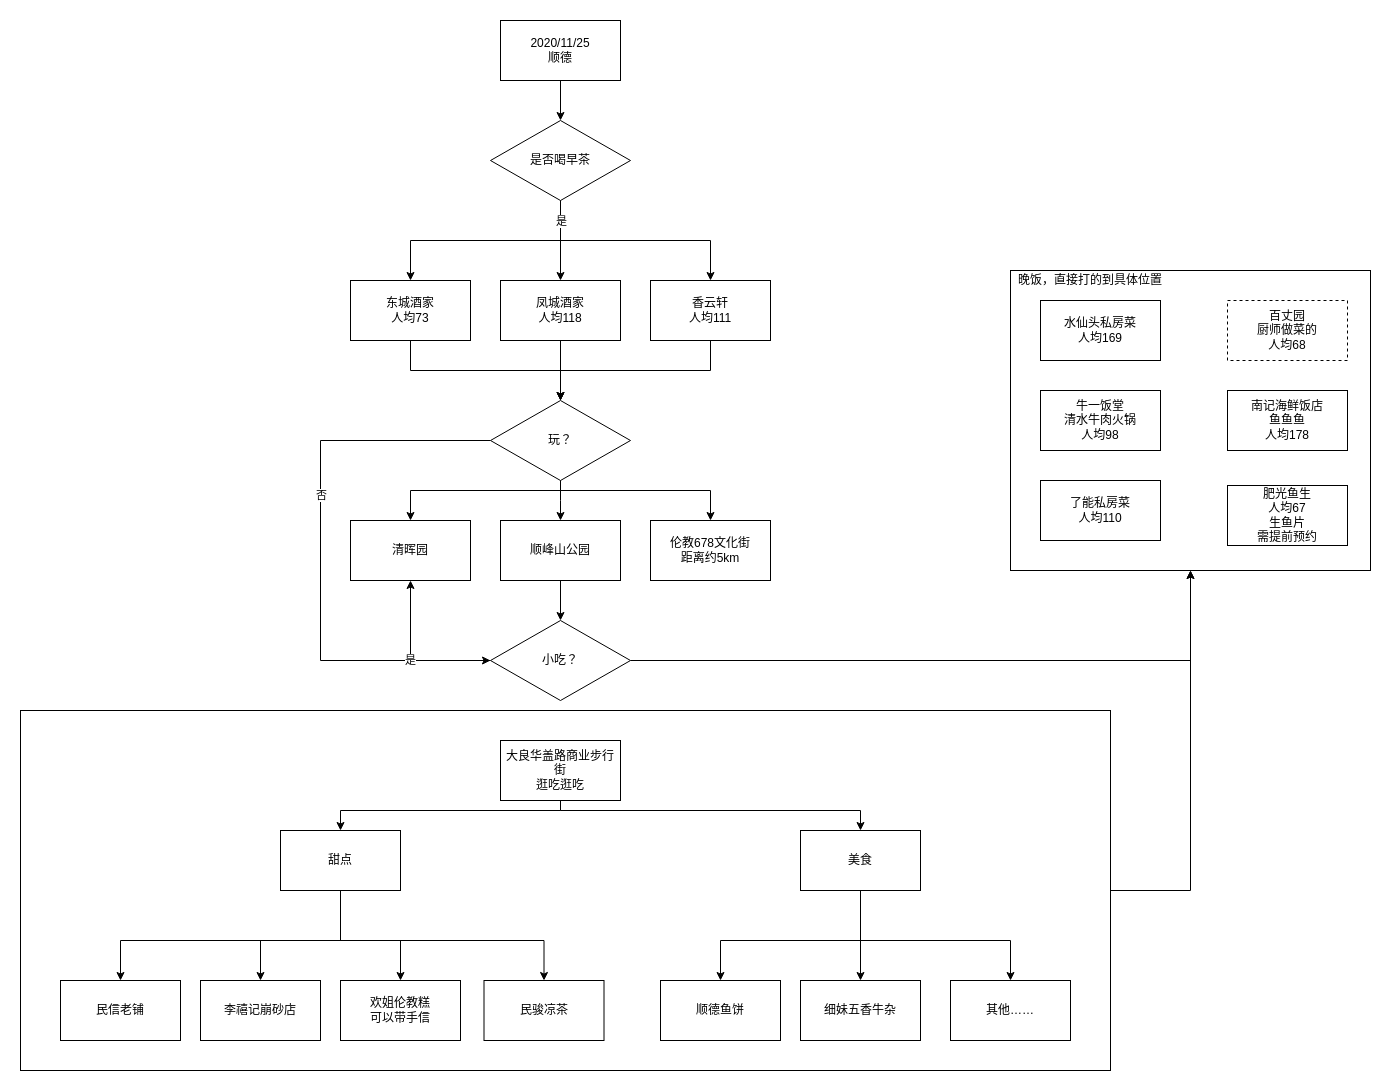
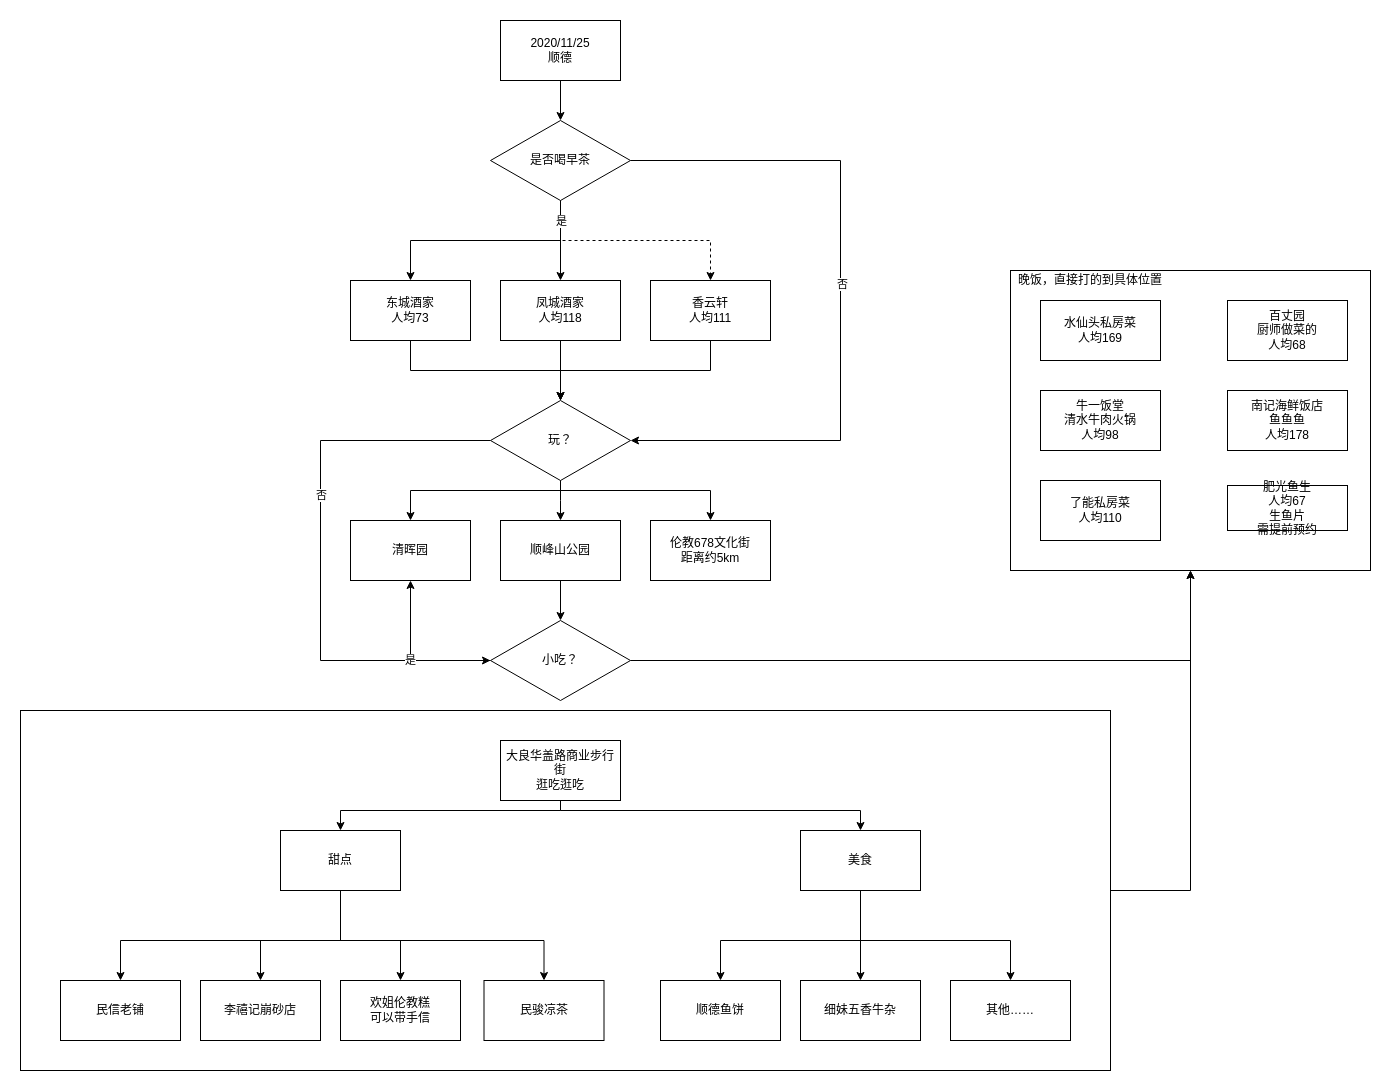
(653, 241) -> (653, 241)
none -> (841, 297)
(1288, 331) -> (1288, 331)
(1288, 516) -> (1288, 508)
